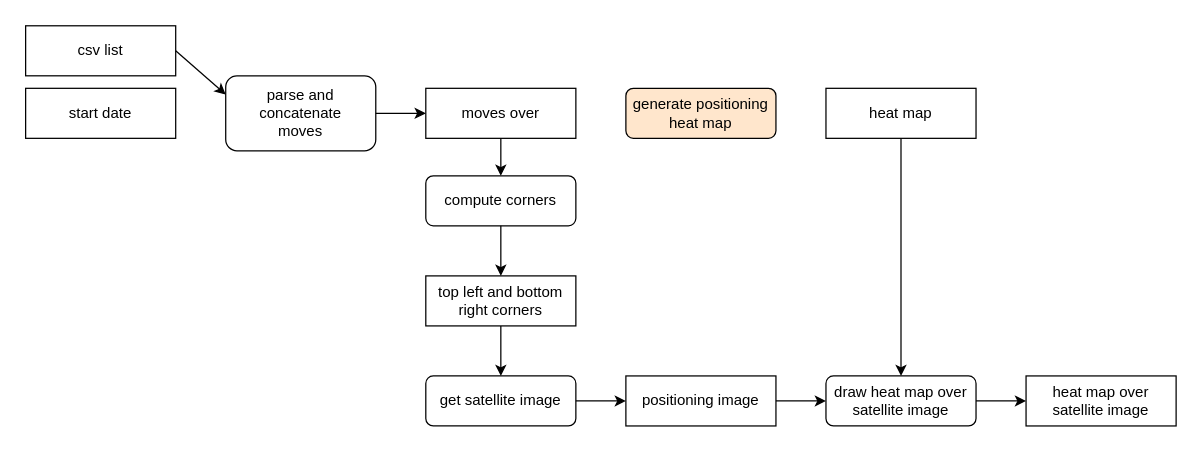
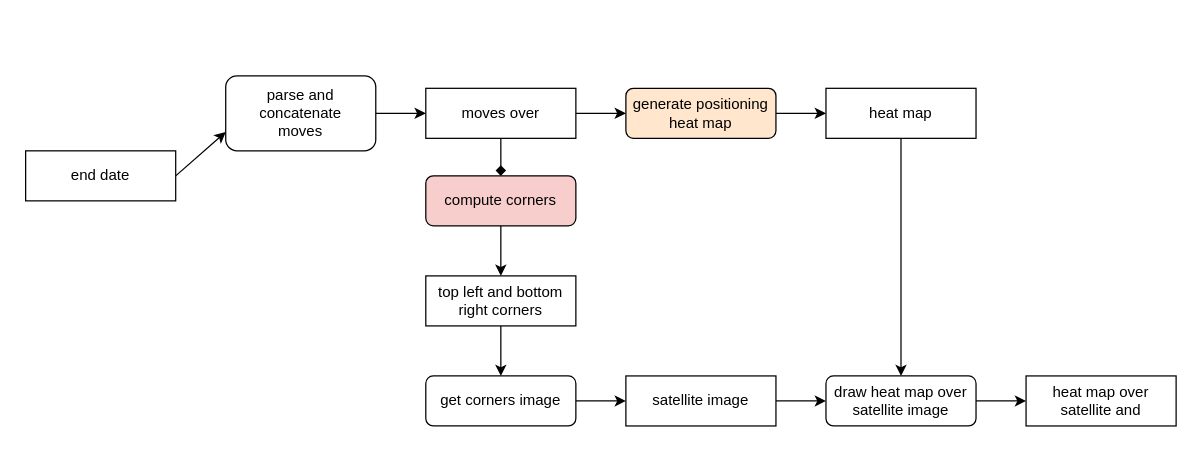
(101, 51) -> none
(198, 70) -> none
(101, 113) -> none
none -> (597, 113)
none -> (797, 113)
none -> (198, 156)
(501, 166) -> (501, 165)
none -> (101, 176)
(501, 201) -> (501, 201)
(501, 401) -> (501, 401)
(701, 401) -> (701, 401)
(1101, 401) -> (1101, 401)
